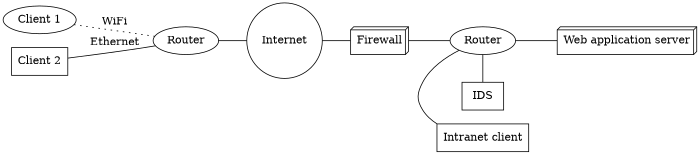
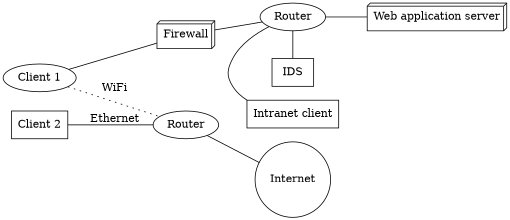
(336, 41) -> (113, 56)
